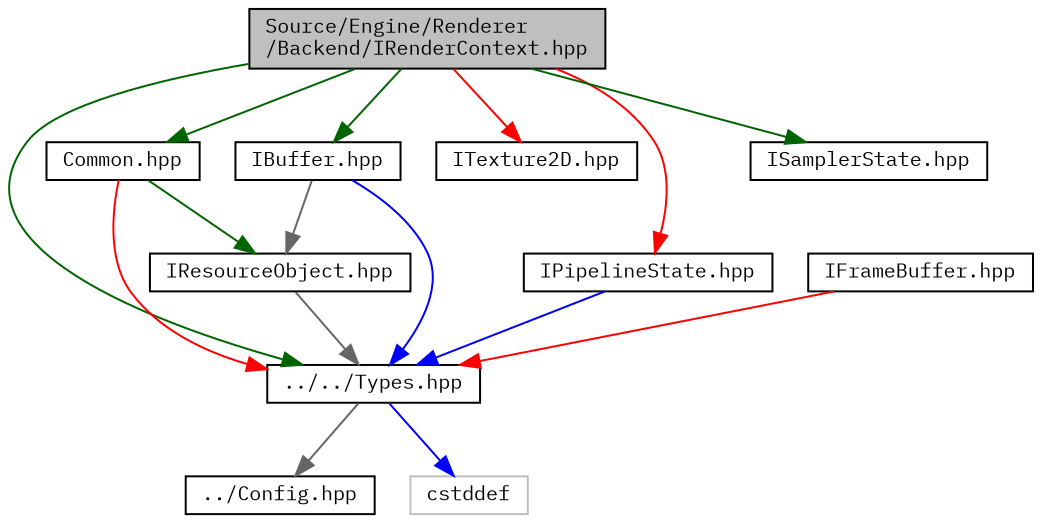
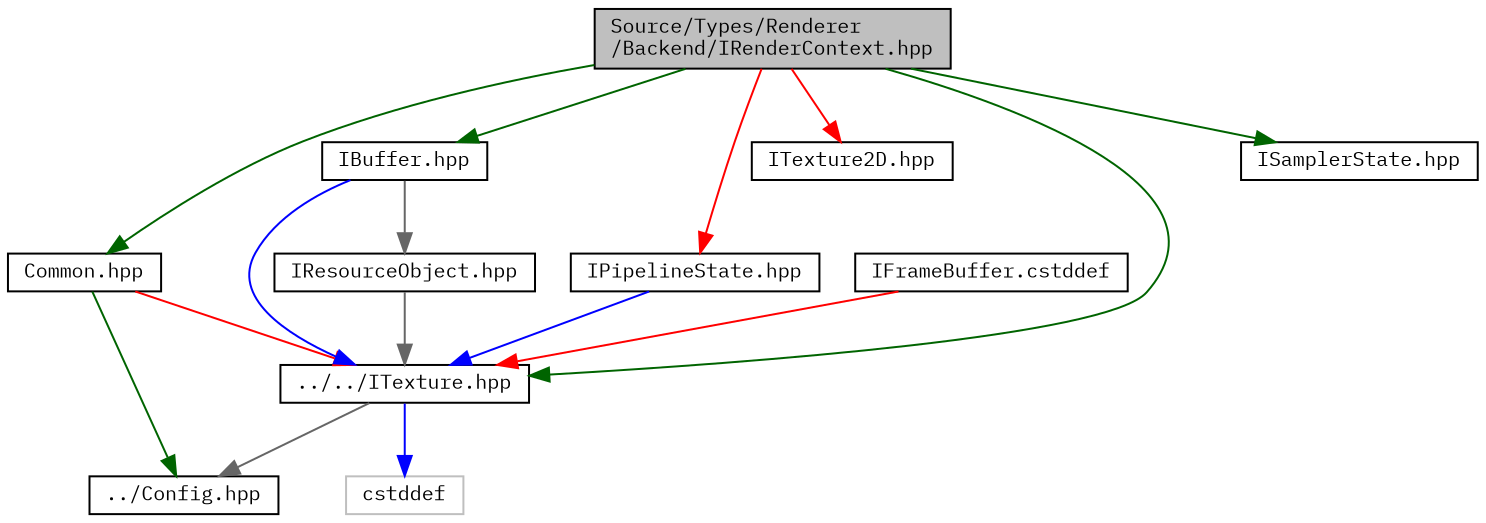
(427, 39) -> (773, 39)
(193, 211) -> (130, 375)
(921, 272) -> (991, 272)
(374, 384) -> (405, 384)
